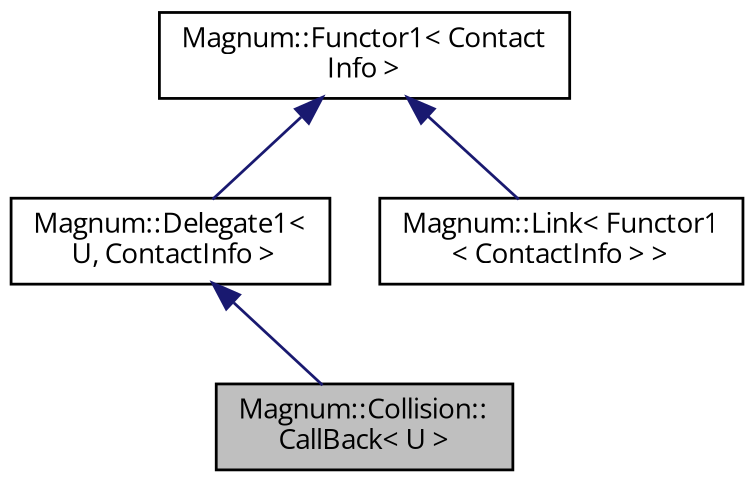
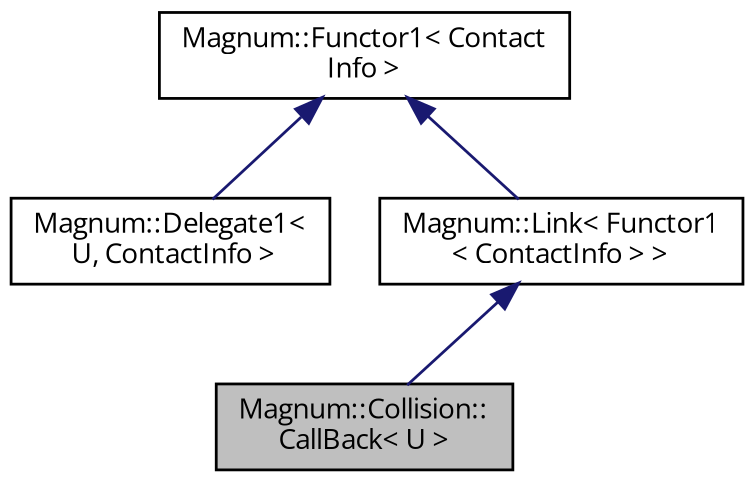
(278, 344) -> (453, 344)
